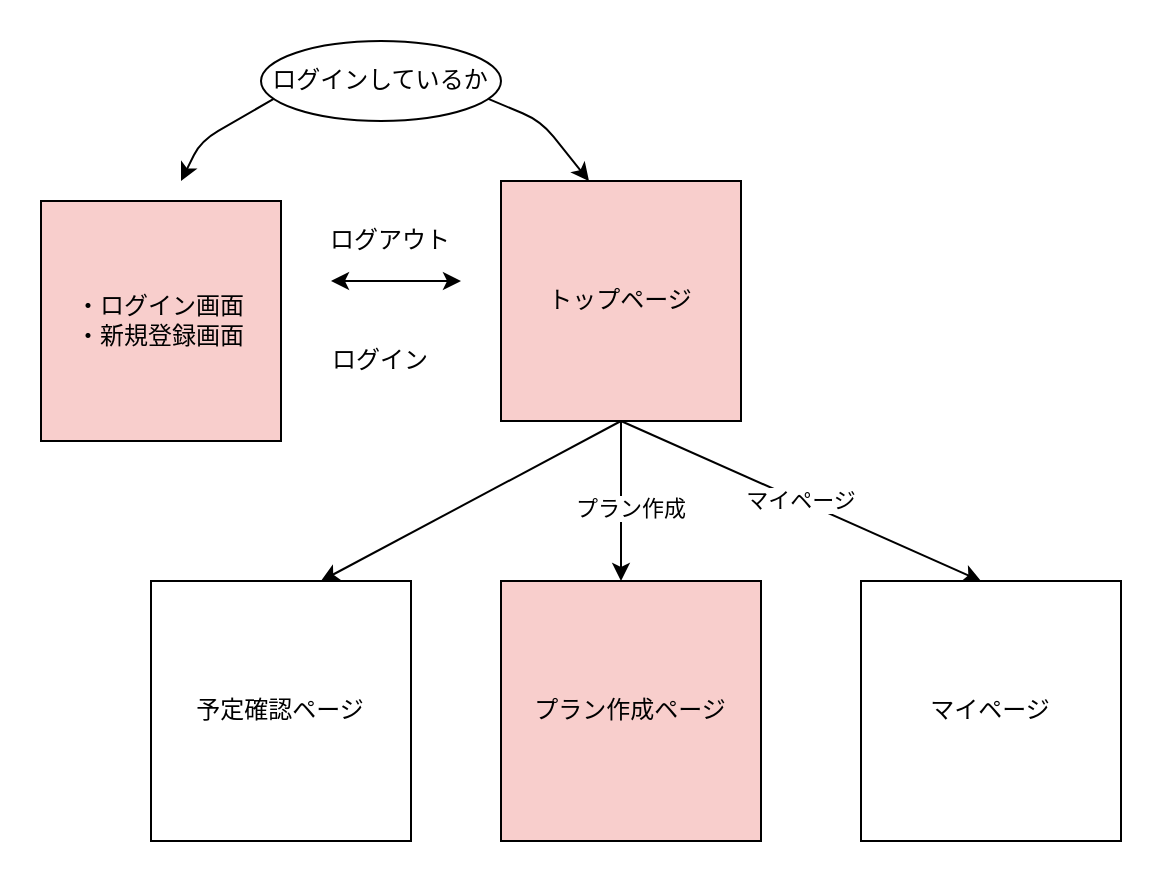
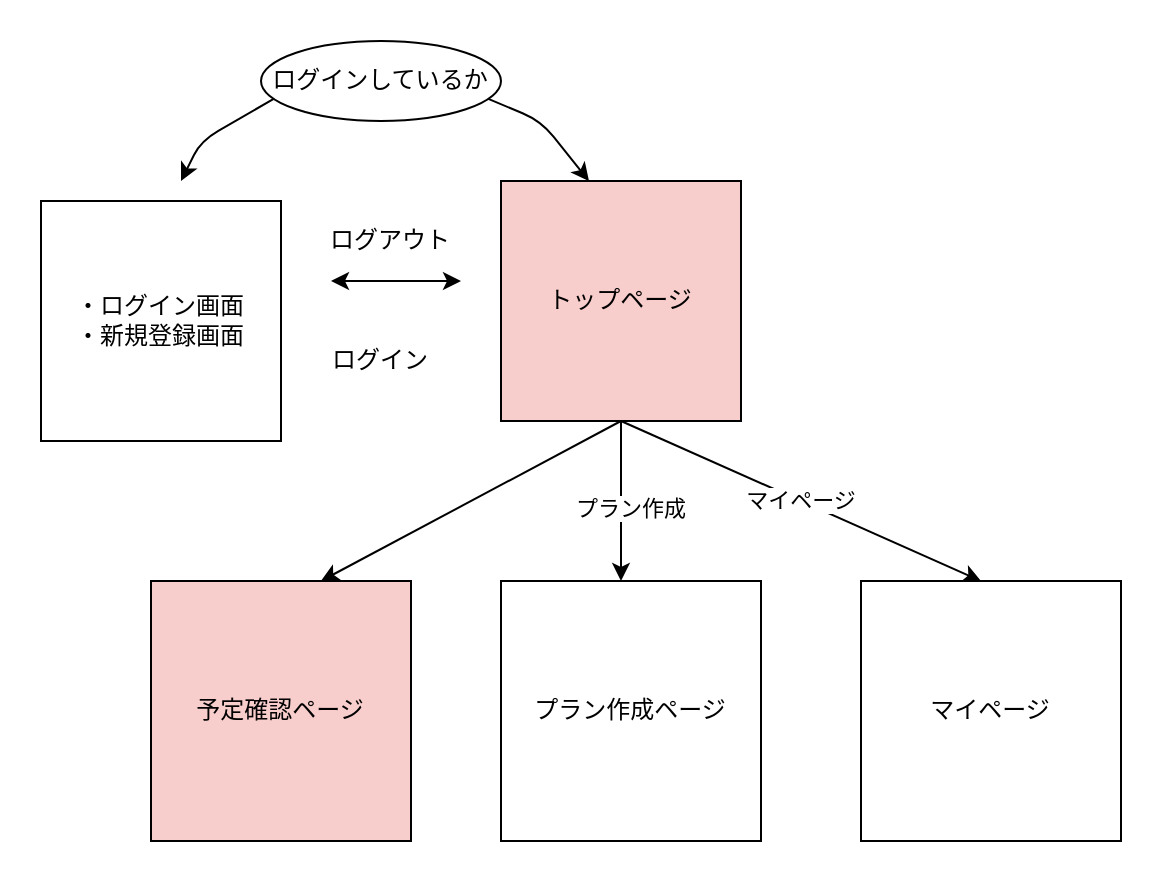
(161, 321) -> (161, 321)
(281, 711) -> (281, 711)
(631, 711) -> (631, 711)
